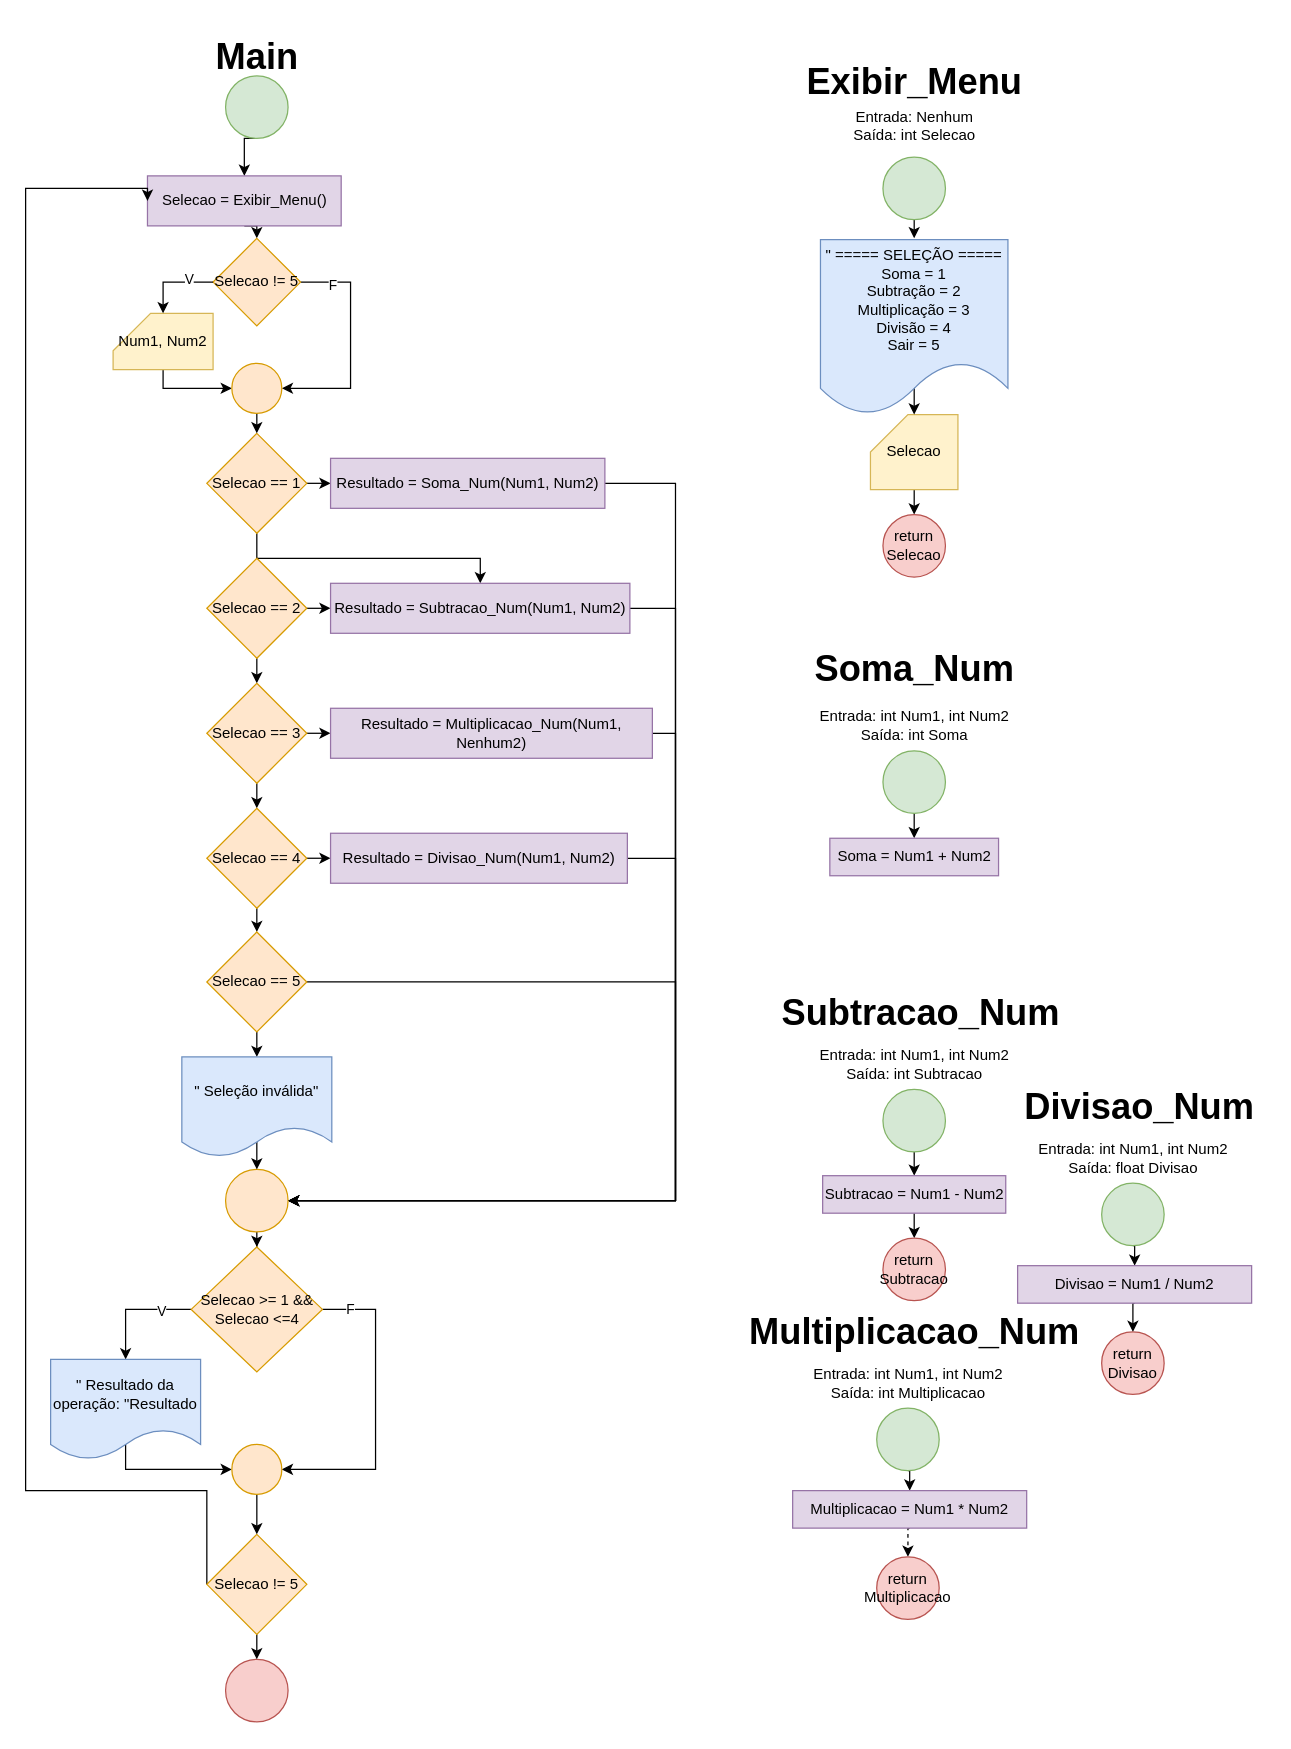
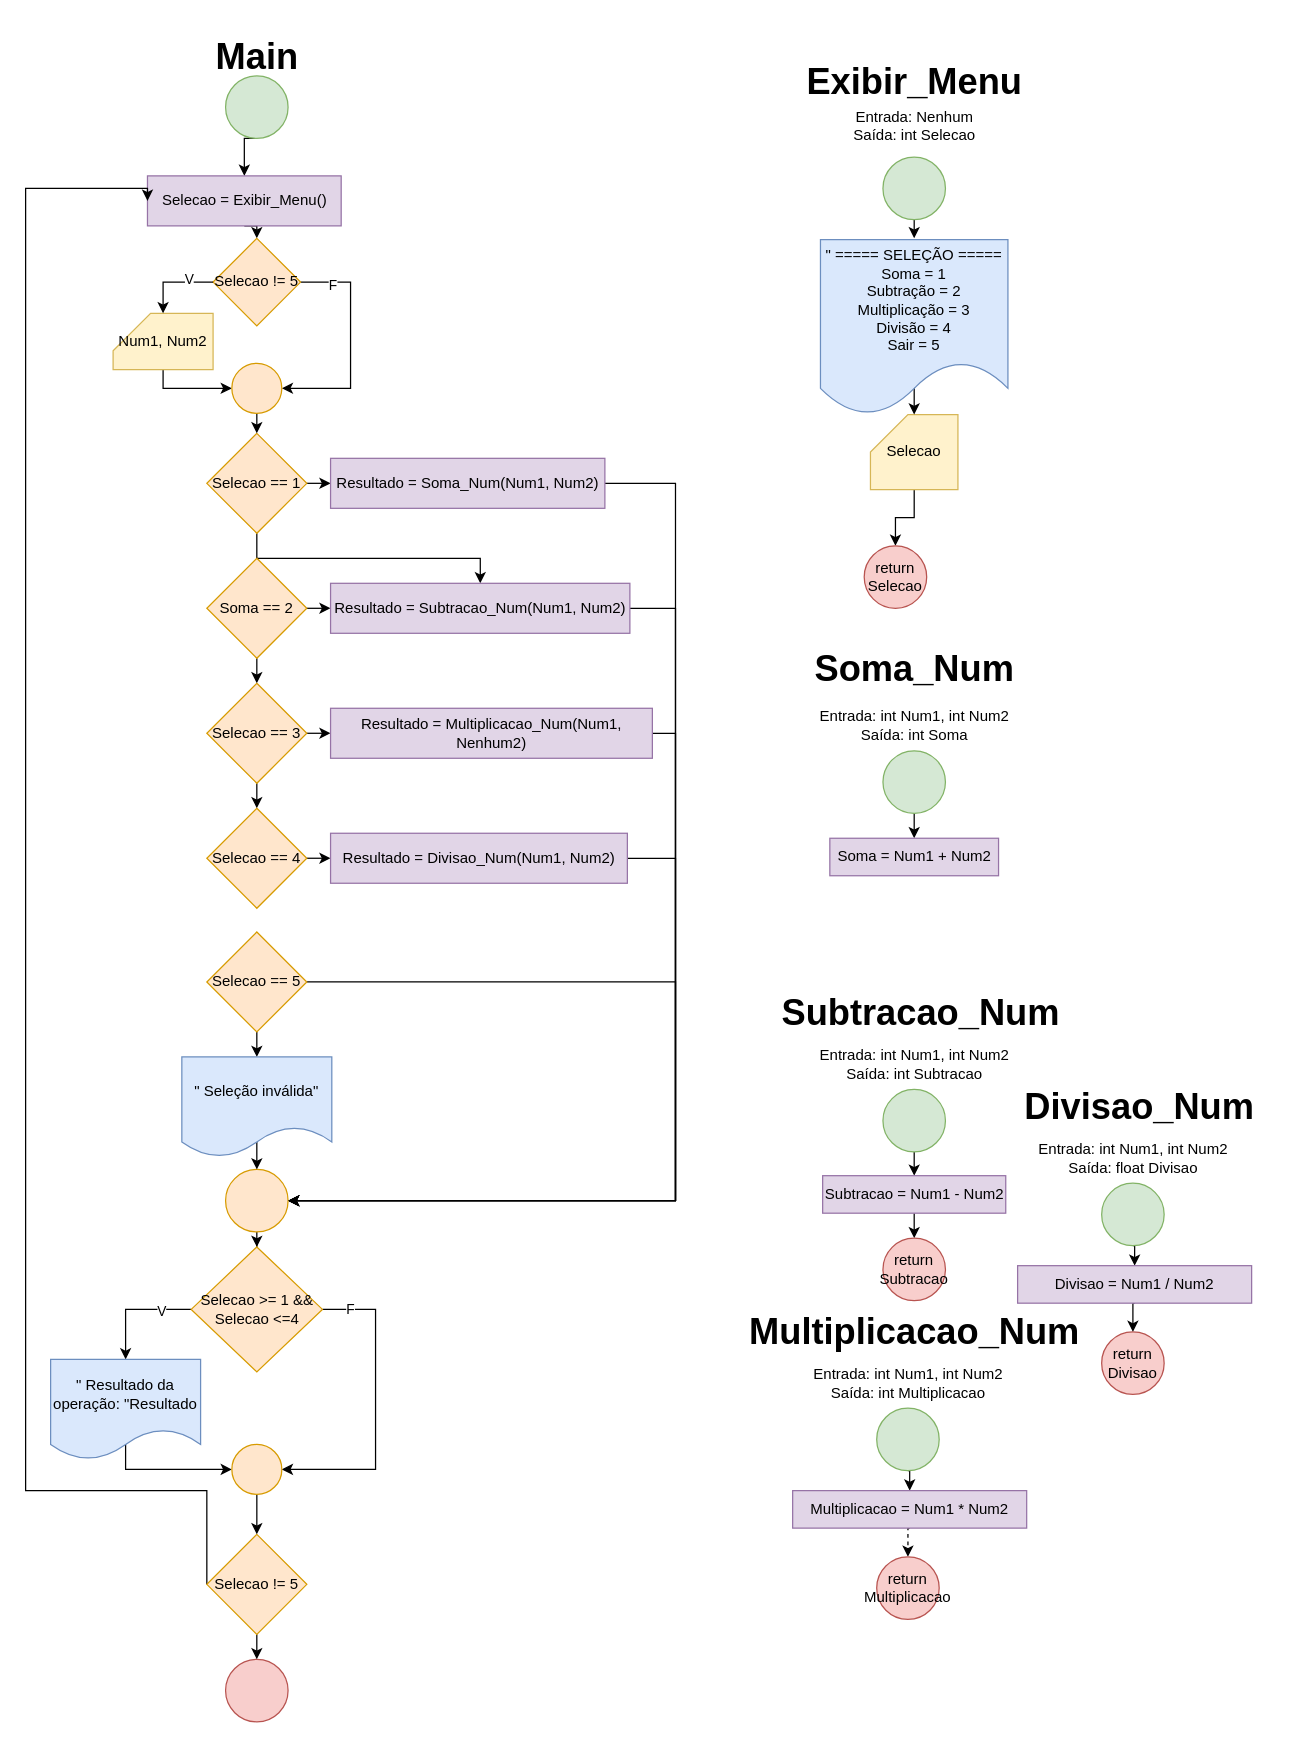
(914, 546) -> (896, 577)
(257, 608) -> (257, 608)
(257, 915) -> none
